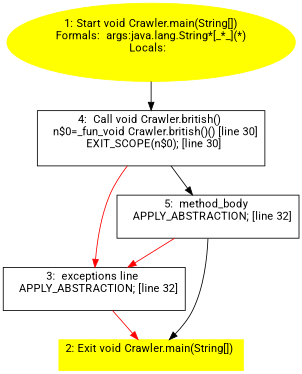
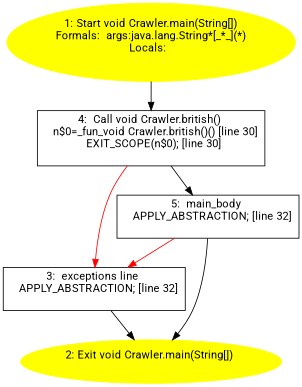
(208, 217) -> (208, 217)
(123, 322) -> (120, 322)
(151, 355) -> (151, 362)
